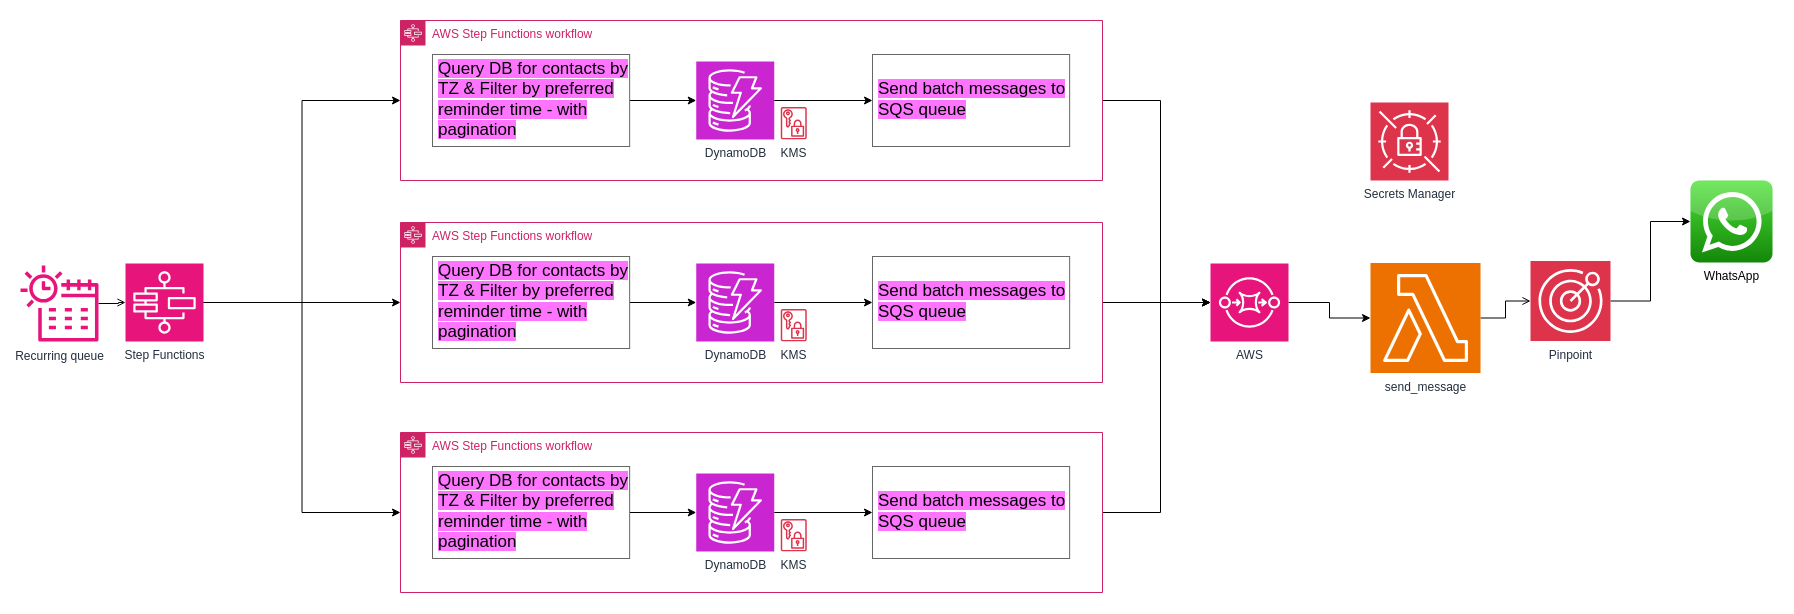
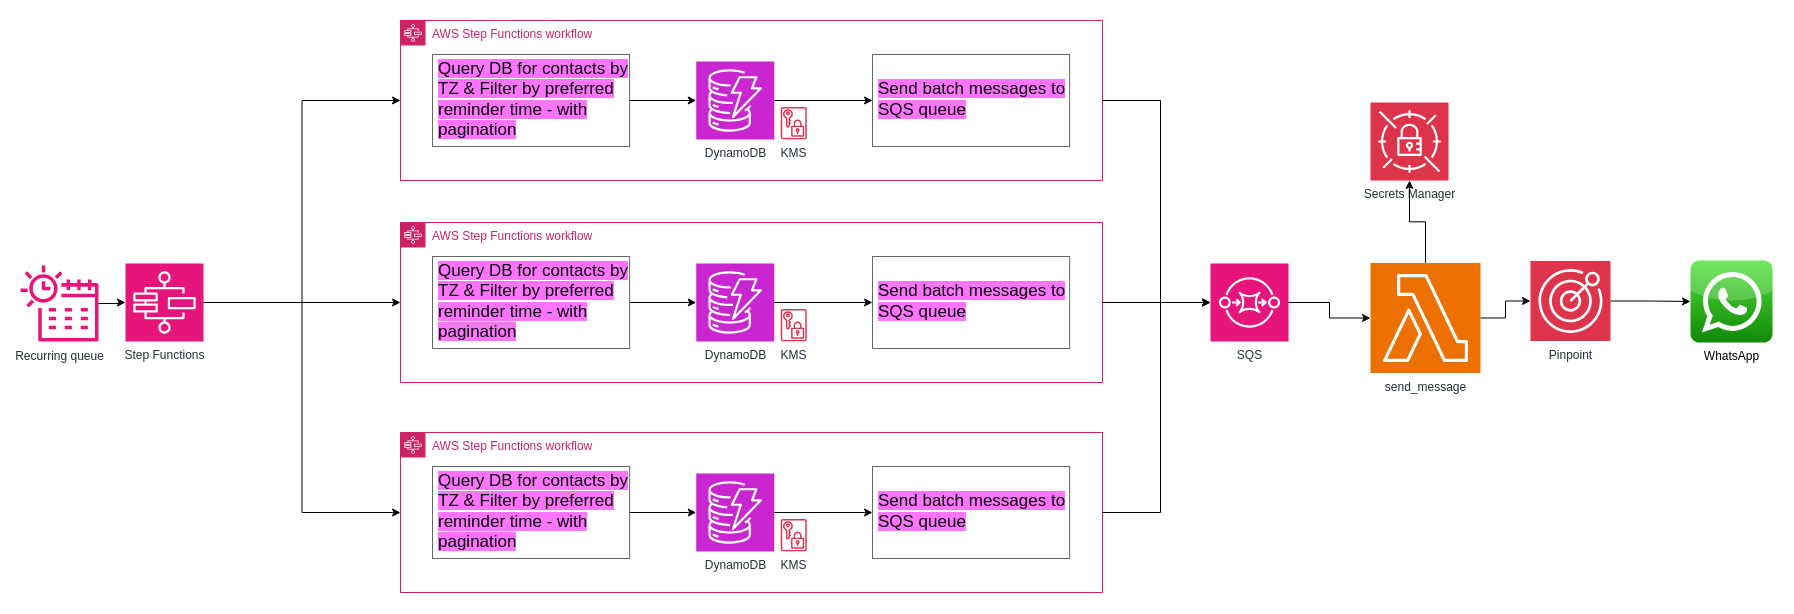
none -> (1422, 222)
(1732, 222) -> (1732, 302)
(1523, 301) -> (1522, 301)
(119, 304) -> (118, 304)
(1250, 356) -> (1250, 356)
